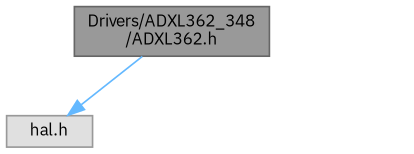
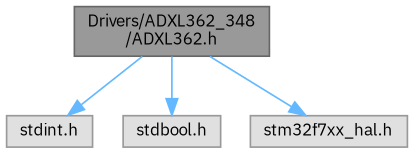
(50, 131) -> (50, 131)
none -> (172, 131)
none -> (329, 131)
